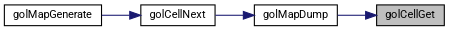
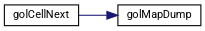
(53, 15) -> none
(410, 15) -> none
